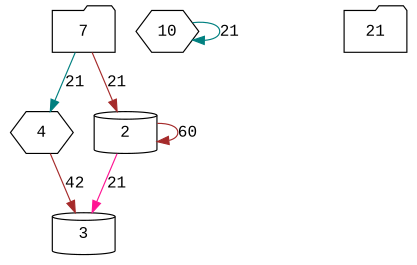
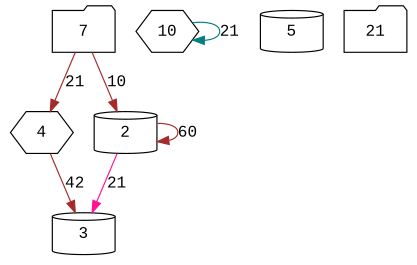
none -> (292, 31)
(65, 77) -> (65, 77)
(117, 82) -> (117, 82)
